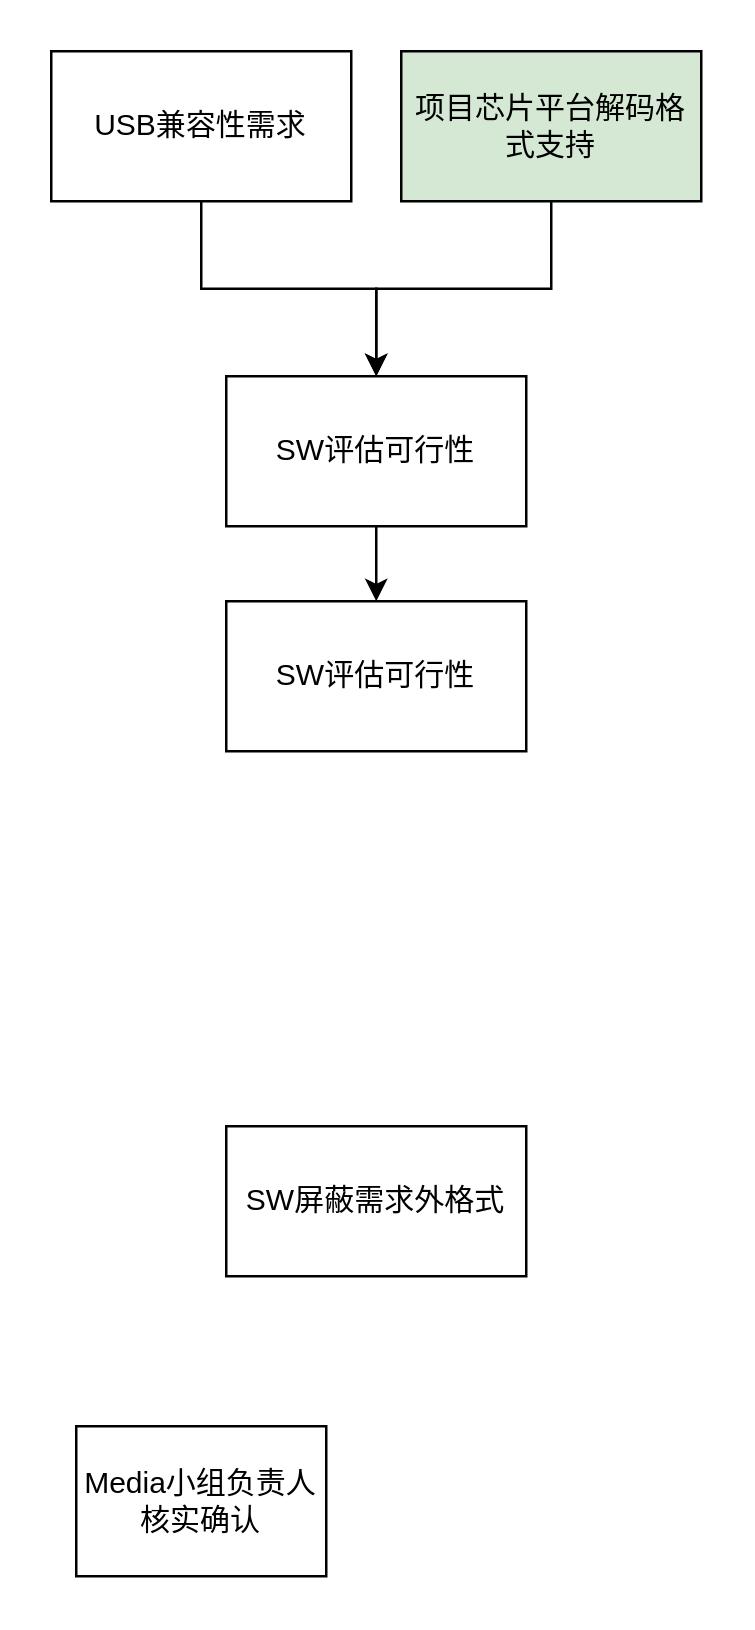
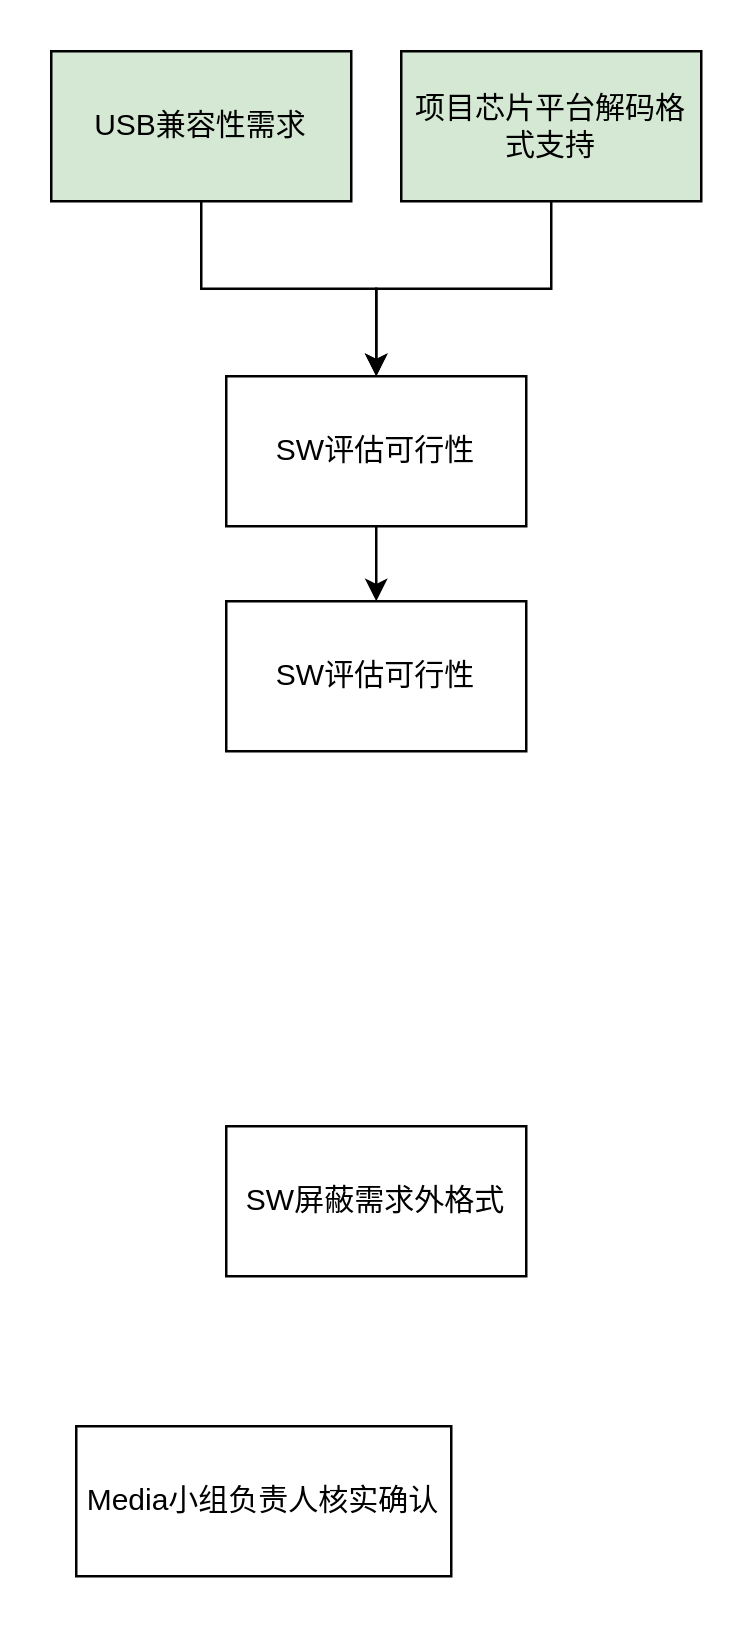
(201, 126) -> (201, 126)
(201, 1501) -> (264, 1501)
